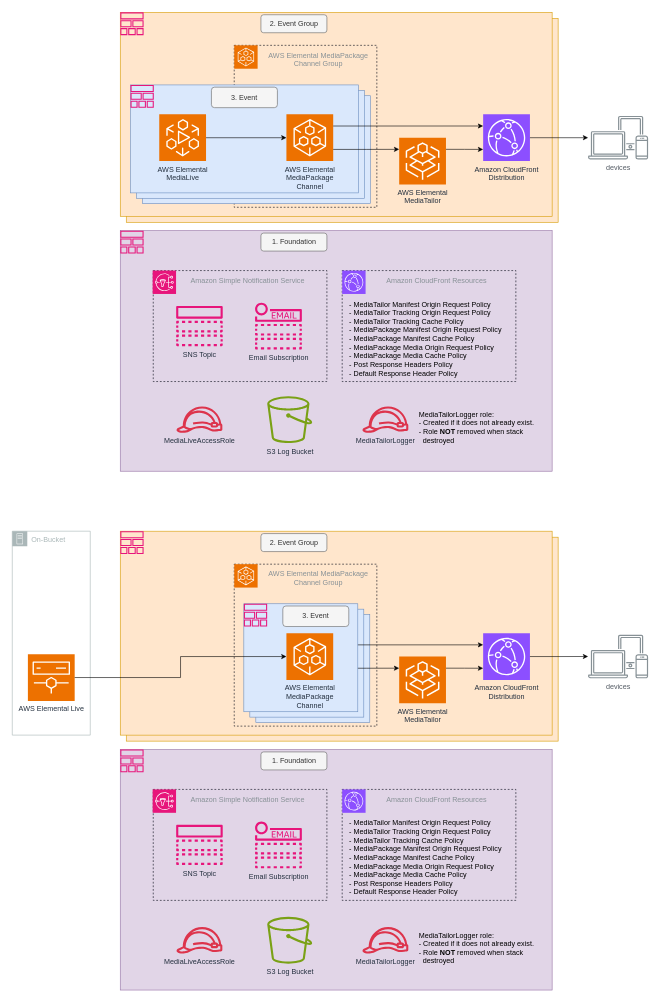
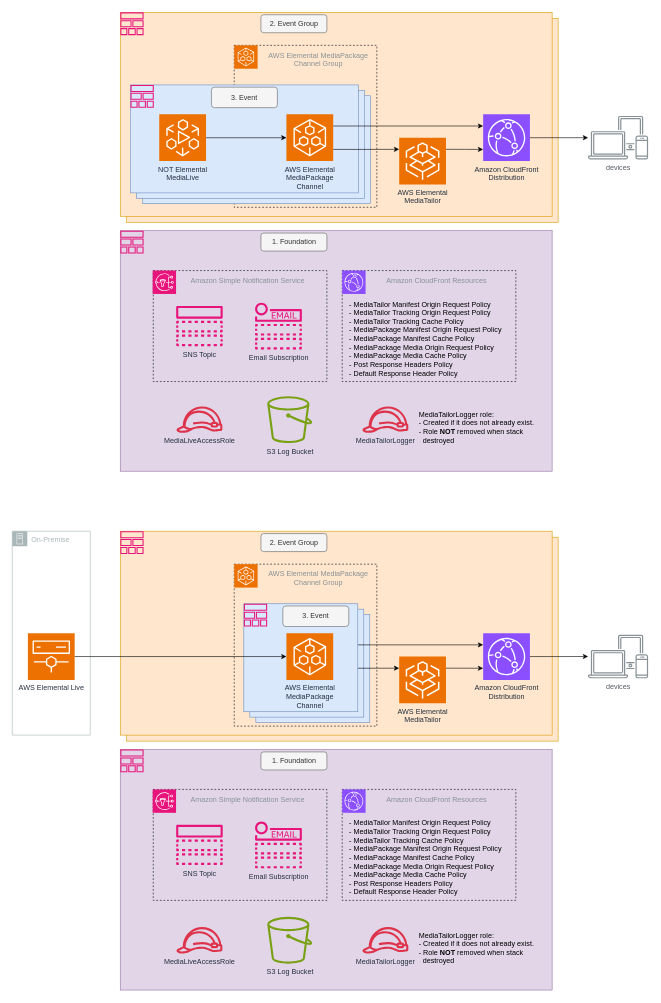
(183, 174) -> (183, 174)
(50, 540) -> (51, 540)
(51, 678) -> (51, 657)
